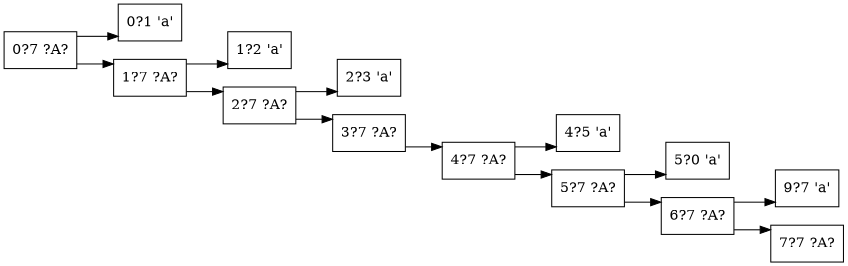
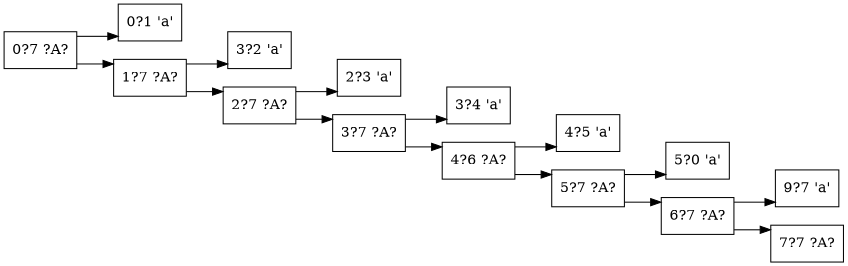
(259, 50) -> (259, 50)
none -> (479, 105)
(479, 161) -> (479, 161)
